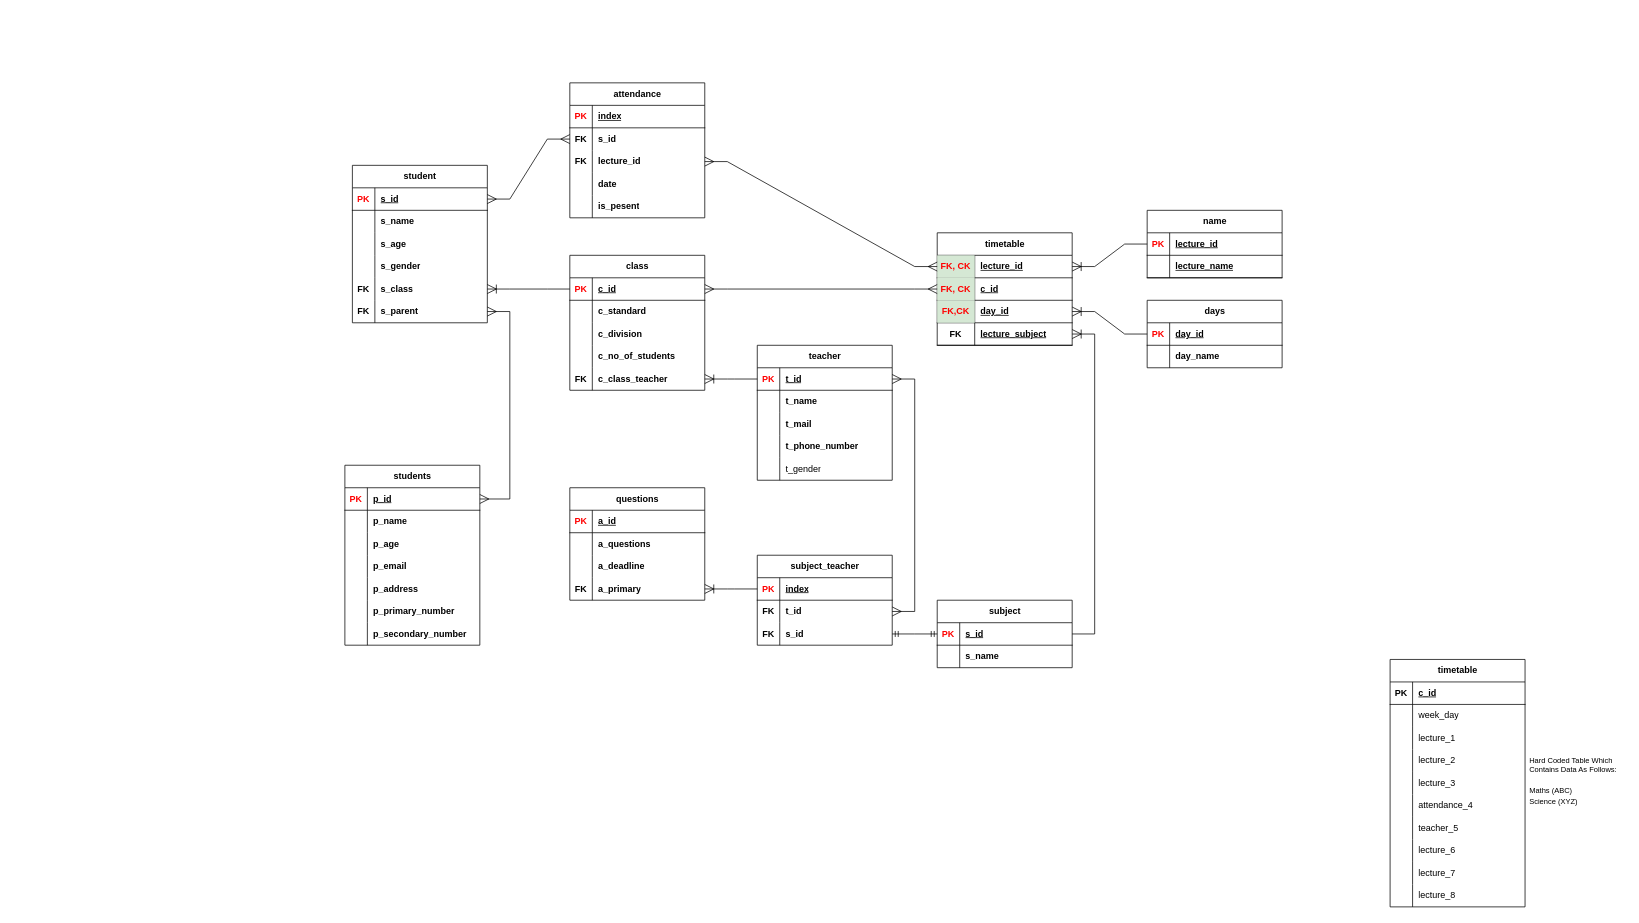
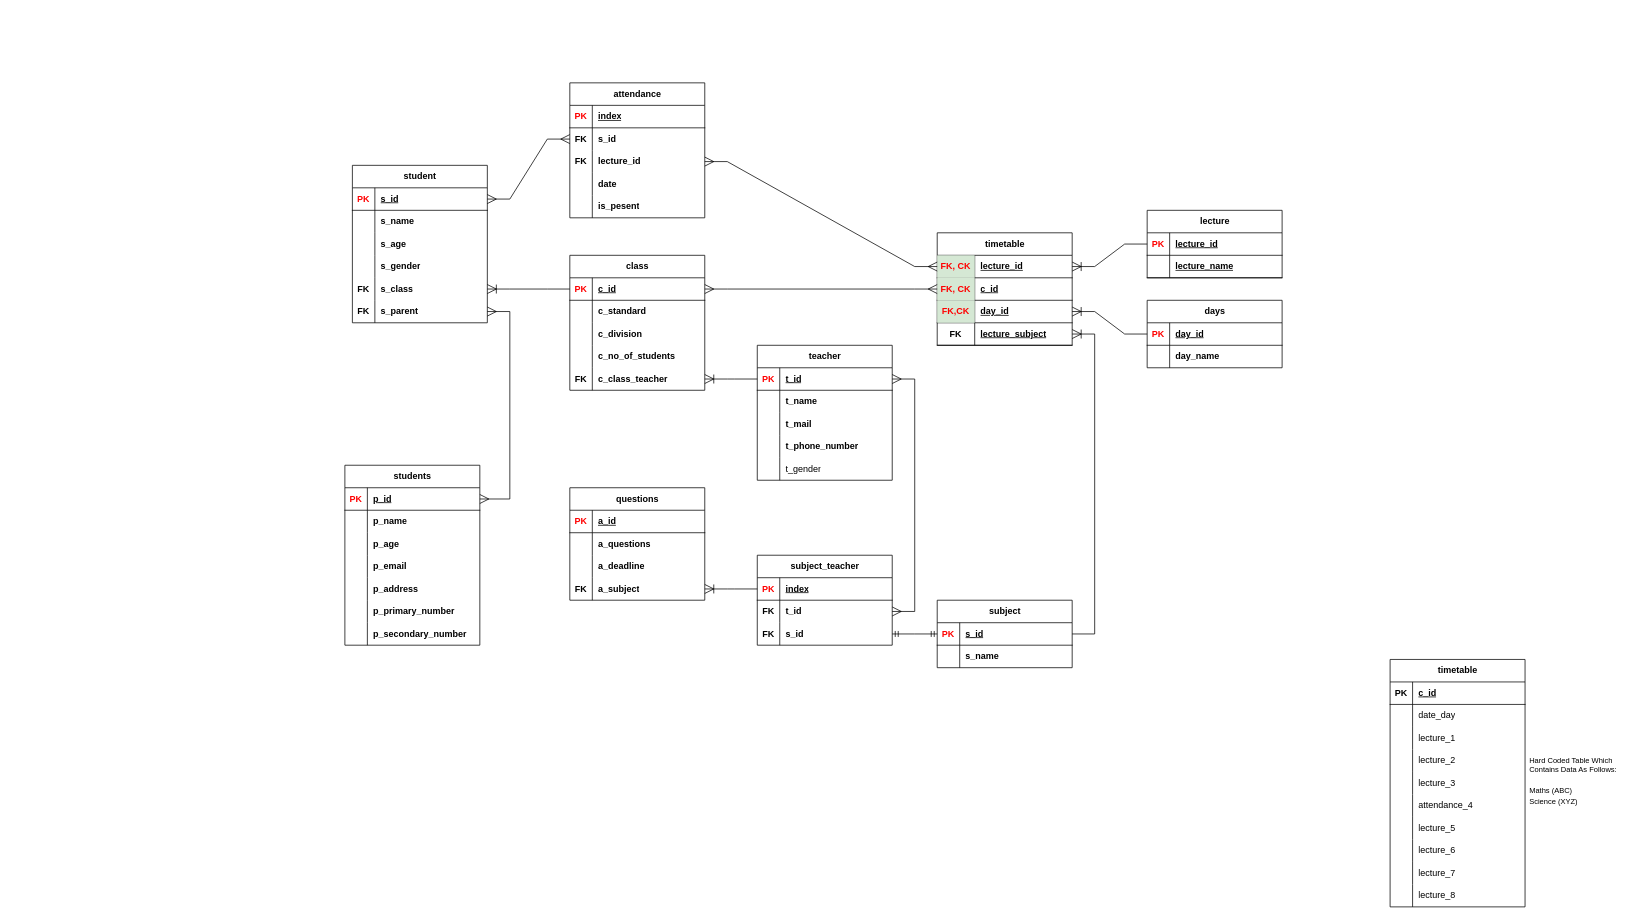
(1215, 222) -> (1215, 222)
(620, 589) -> (621, 589)
(1439, 716) -> (1439, 716)
(1441, 828) -> (1440, 828)
